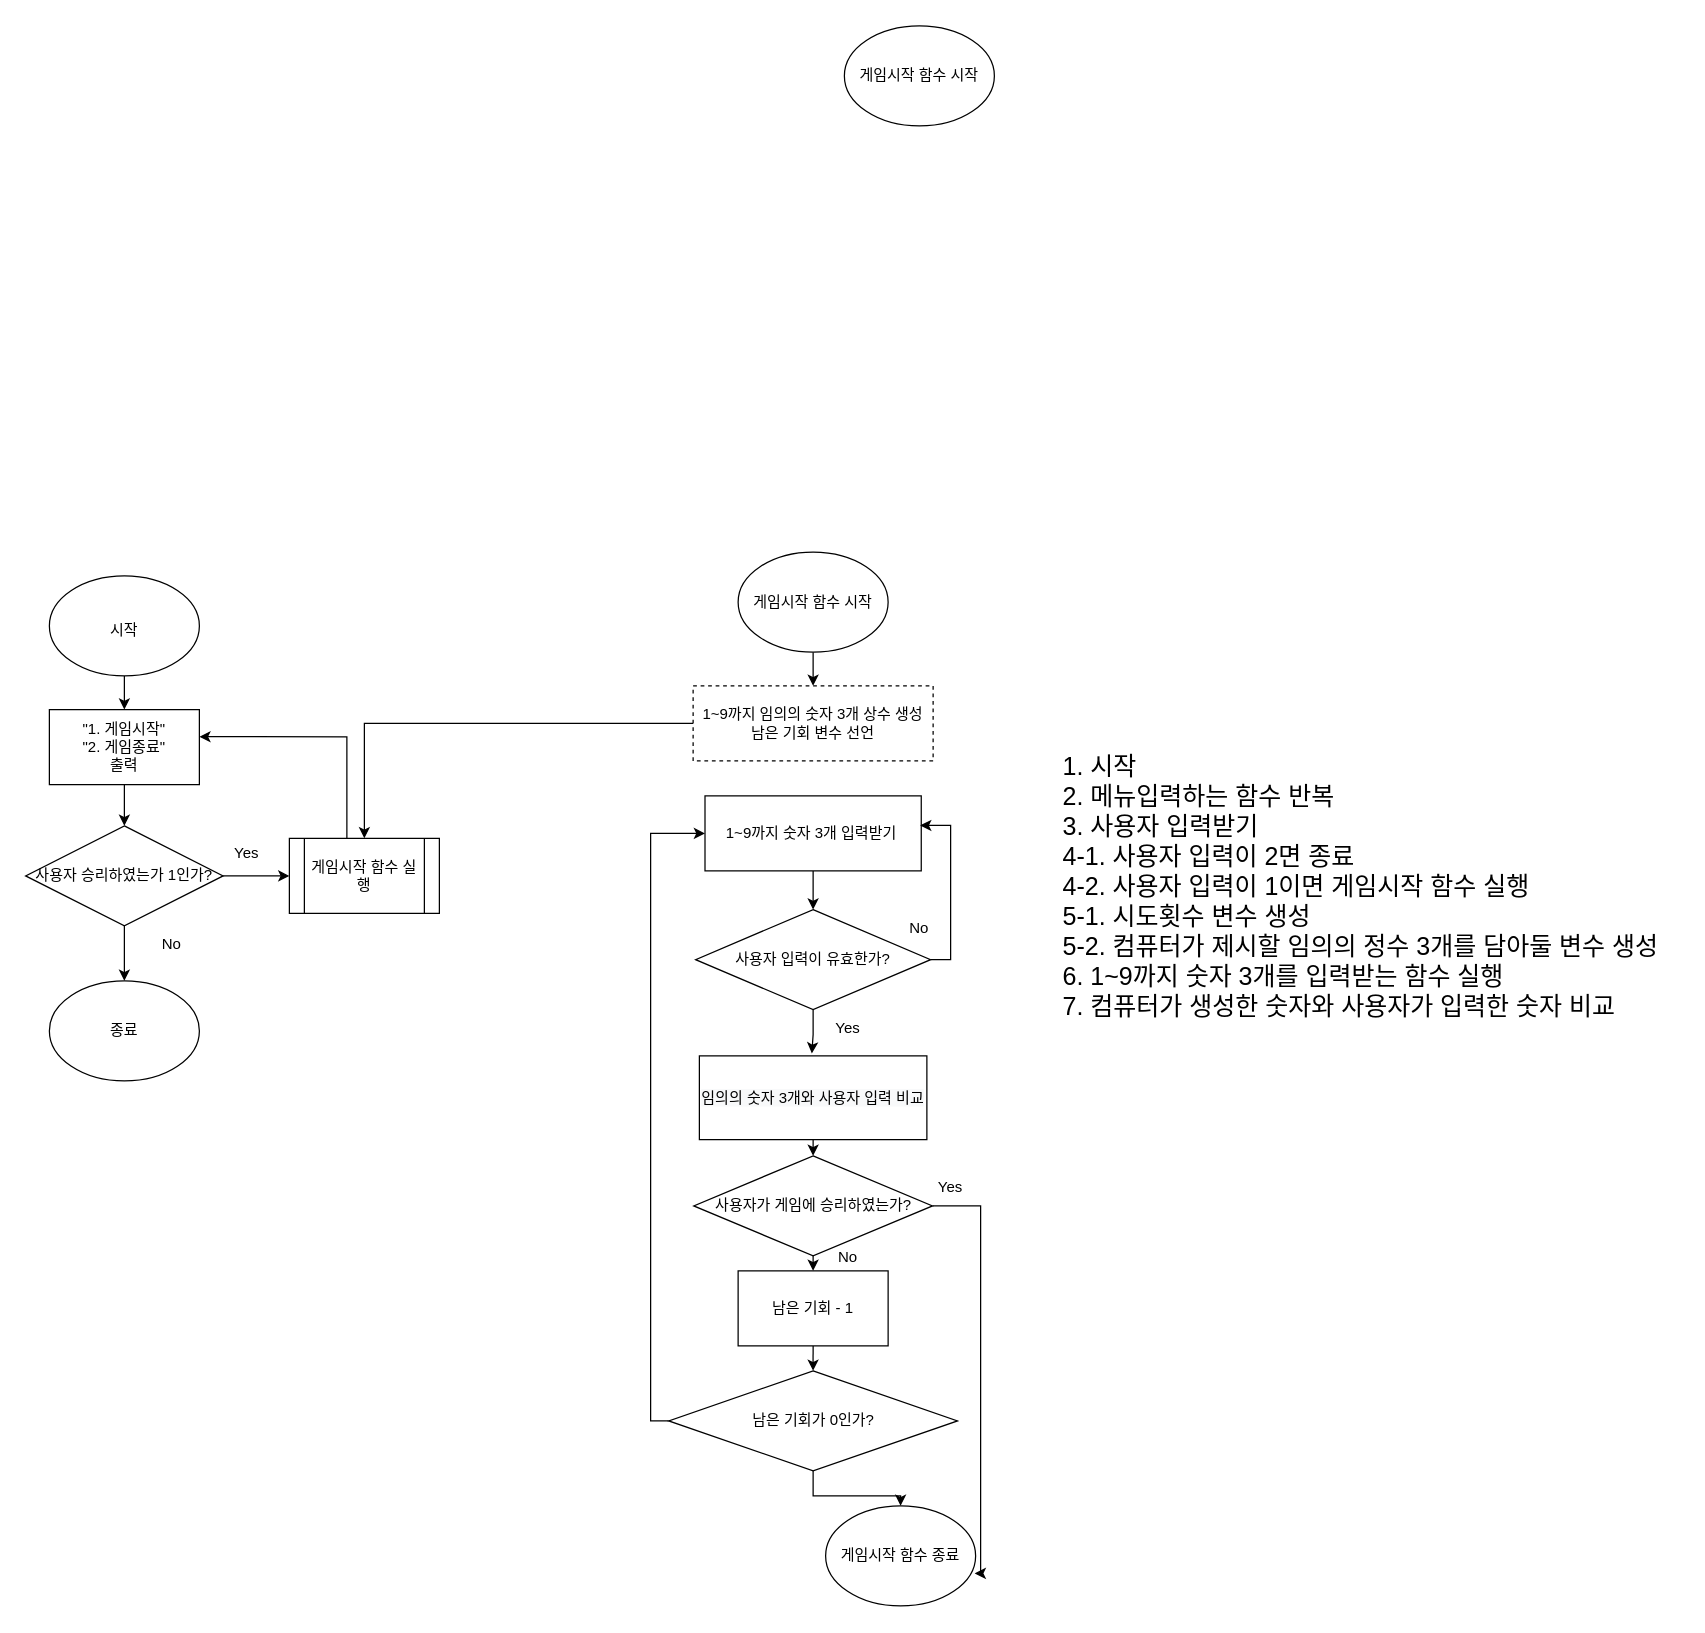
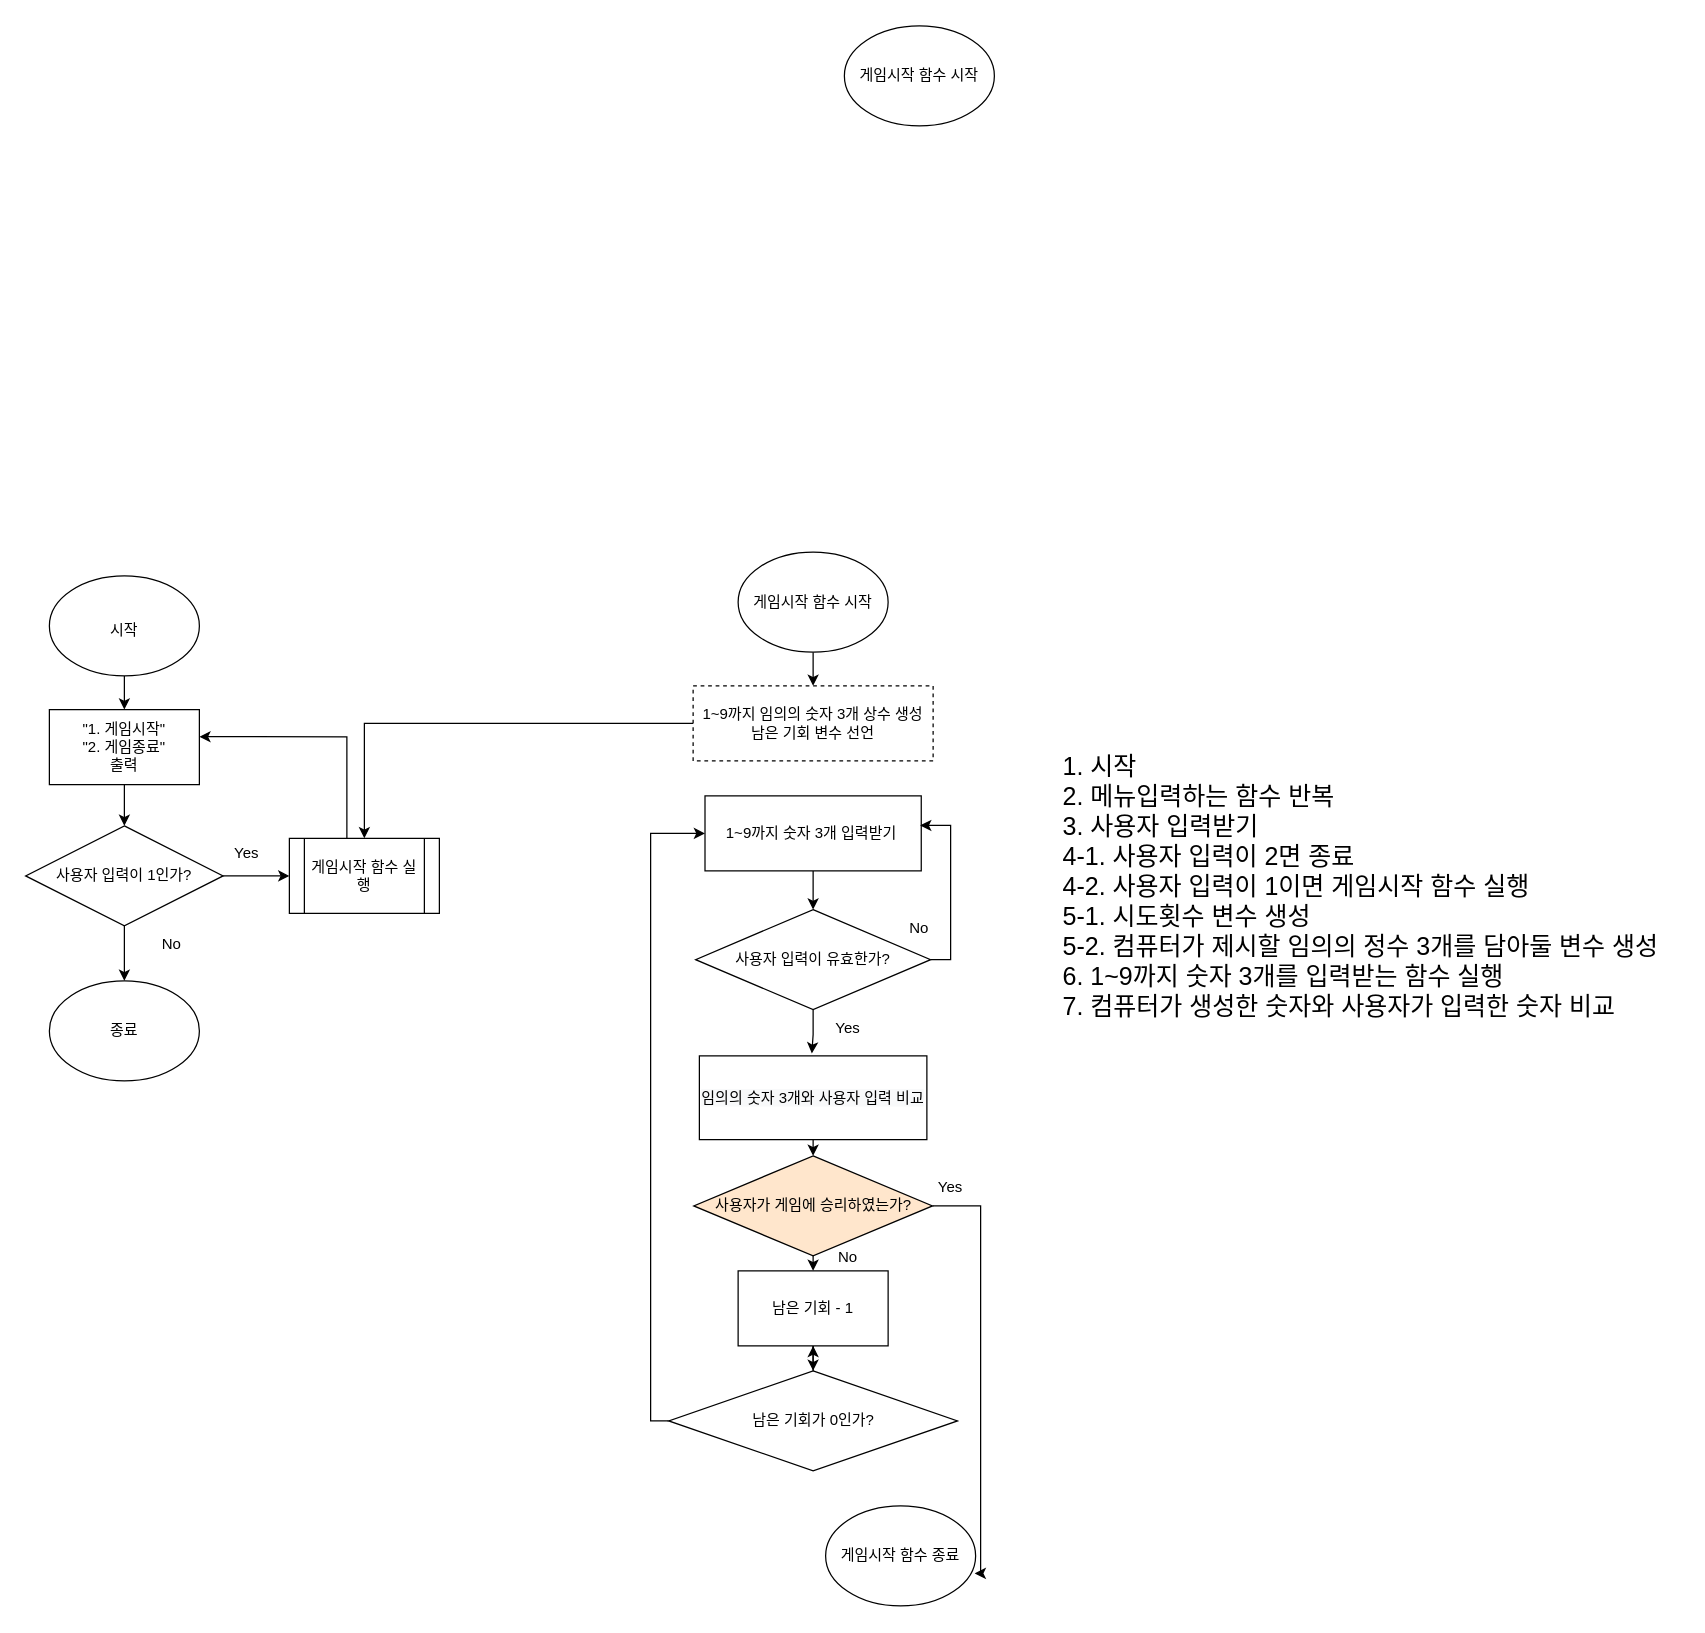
(124, 876) -> (124, 876)
(813, 1206) -> (813, 1206)
(845, 1496) -> (813, 1371)
